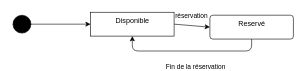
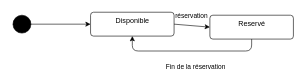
(132, 24) -> (132, 24)
